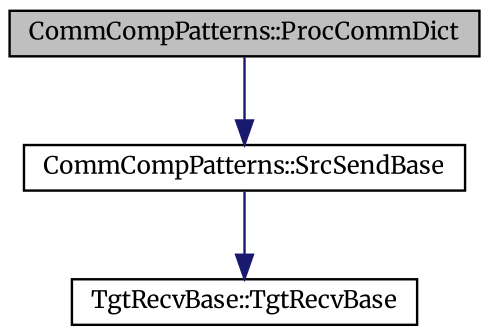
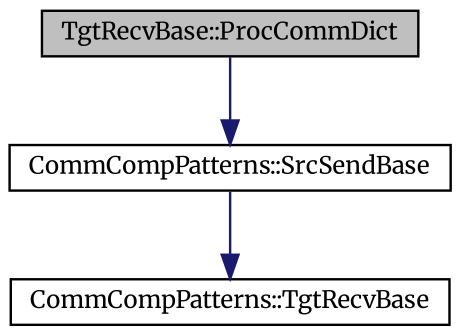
(245, 34) -> (230, 34)
(245, 302) -> (230, 302)
